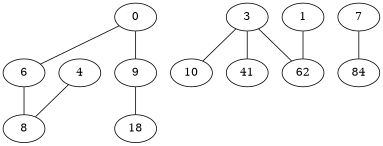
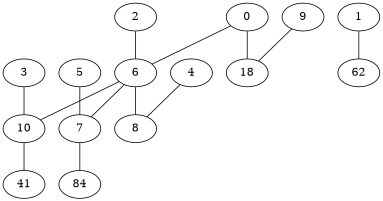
none -> (136, 17)
(136, 45) -> (247, 45)
(247, 45) -> (24, 157)
(275, 45) -> none
none -> (80, 73)
none -> (86, 98)
none -> (108, 101)
